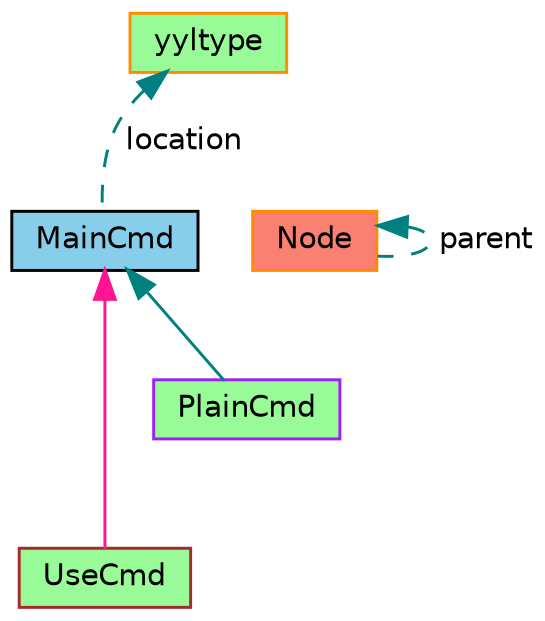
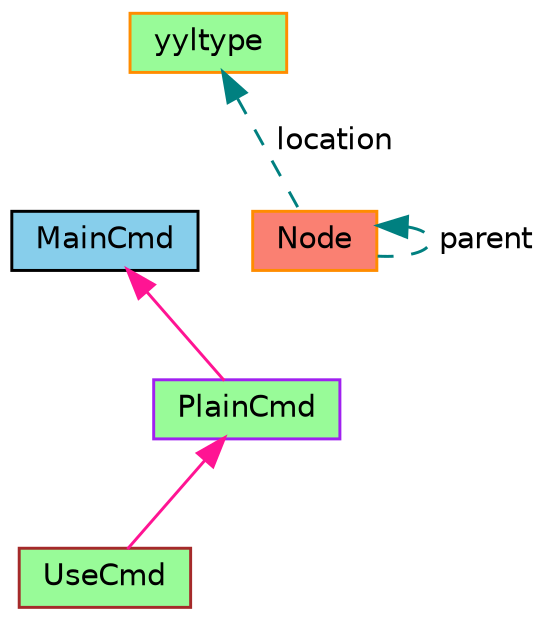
(109, 146) -> (269, 155)
(185, 336) -> (185, 336)
(105, 424) -> (166, 505)
